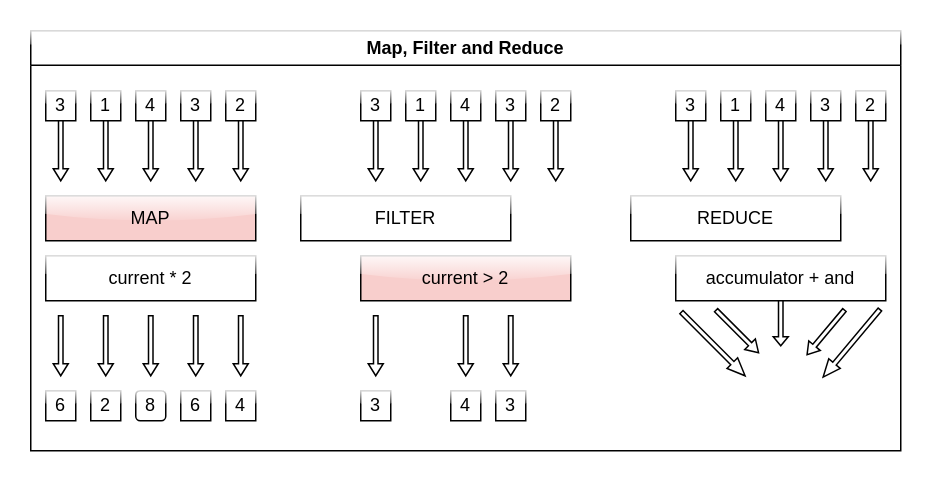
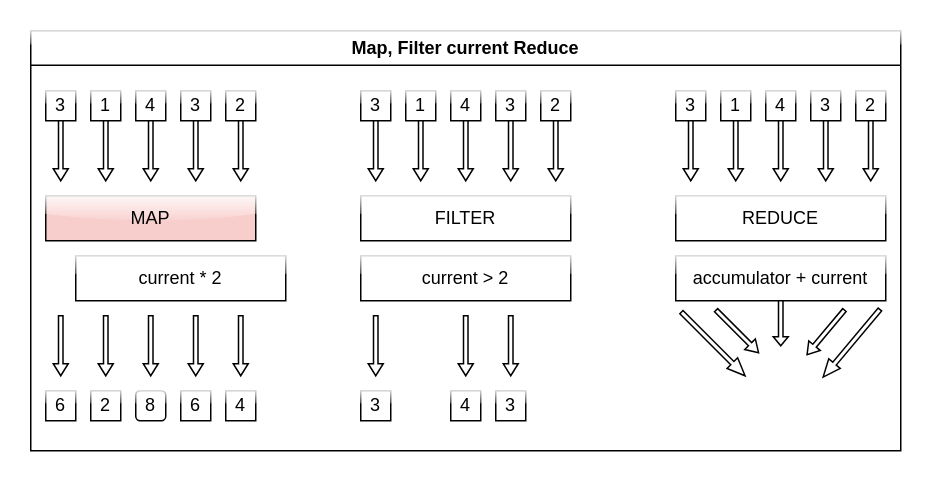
(466, 49) -> (466, 49)
(406, 218) -> (466, 218)
(736, 218) -> (781, 218)
(151, 278) -> (181, 278)
(466, 278) -> (466, 278)
(781, 278) -> (781, 278)
